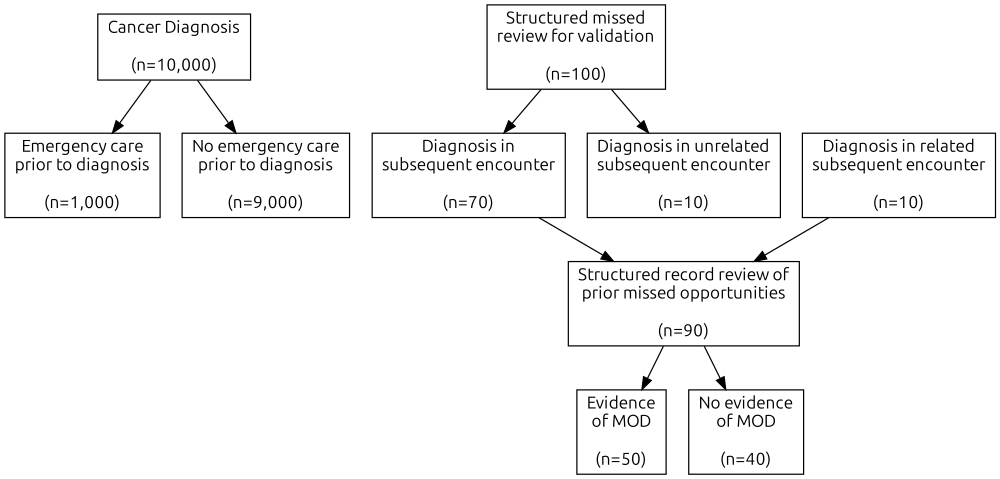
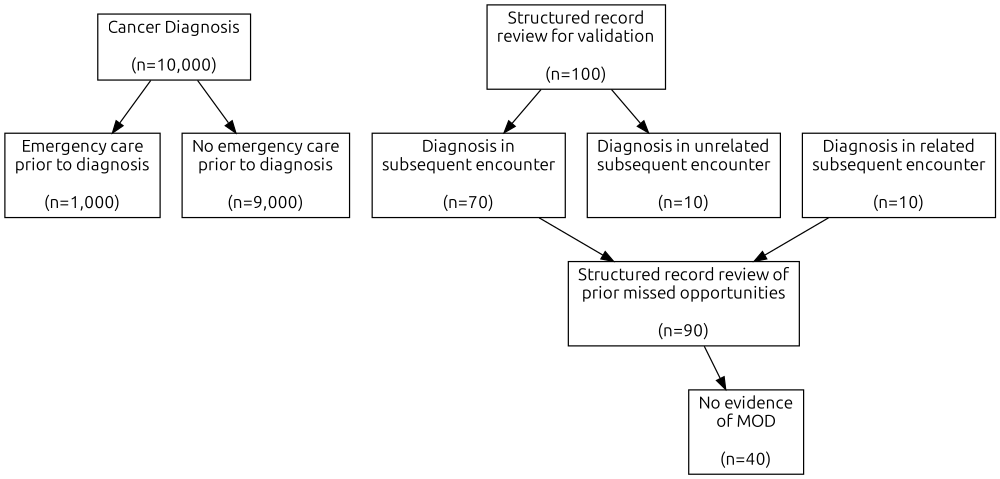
(576, 47) -> (576, 47)
(622, 432) -> none
